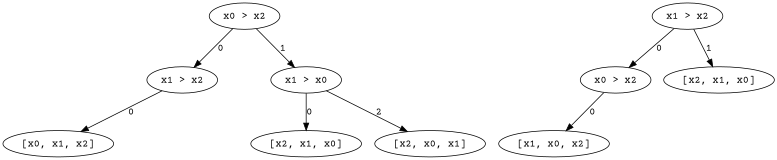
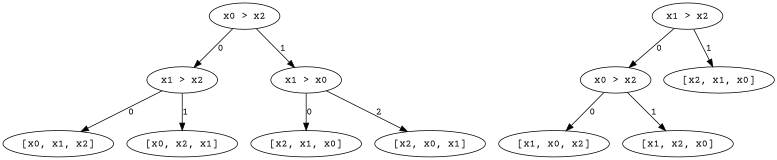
none -> (182, 144)
none -> (678, 144)
